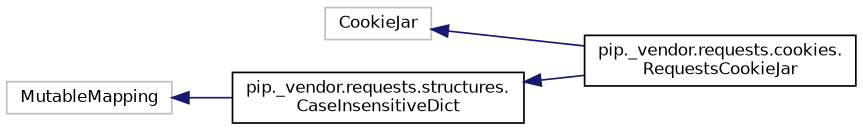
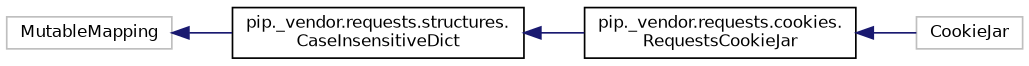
(517, 39) -> (895, 33)
